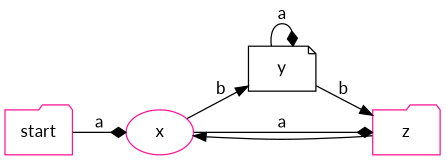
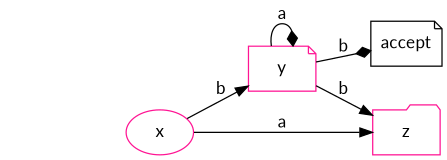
none -> (406, 44)
(282, 69) -> (282, 69)
(39, 132) -> none
(277, 132) -> (277, 132)
(289, 139) -> none
